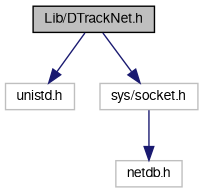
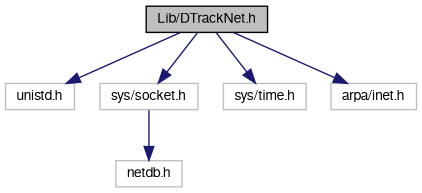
none -> (265, 97)
none -> (374, 97)
